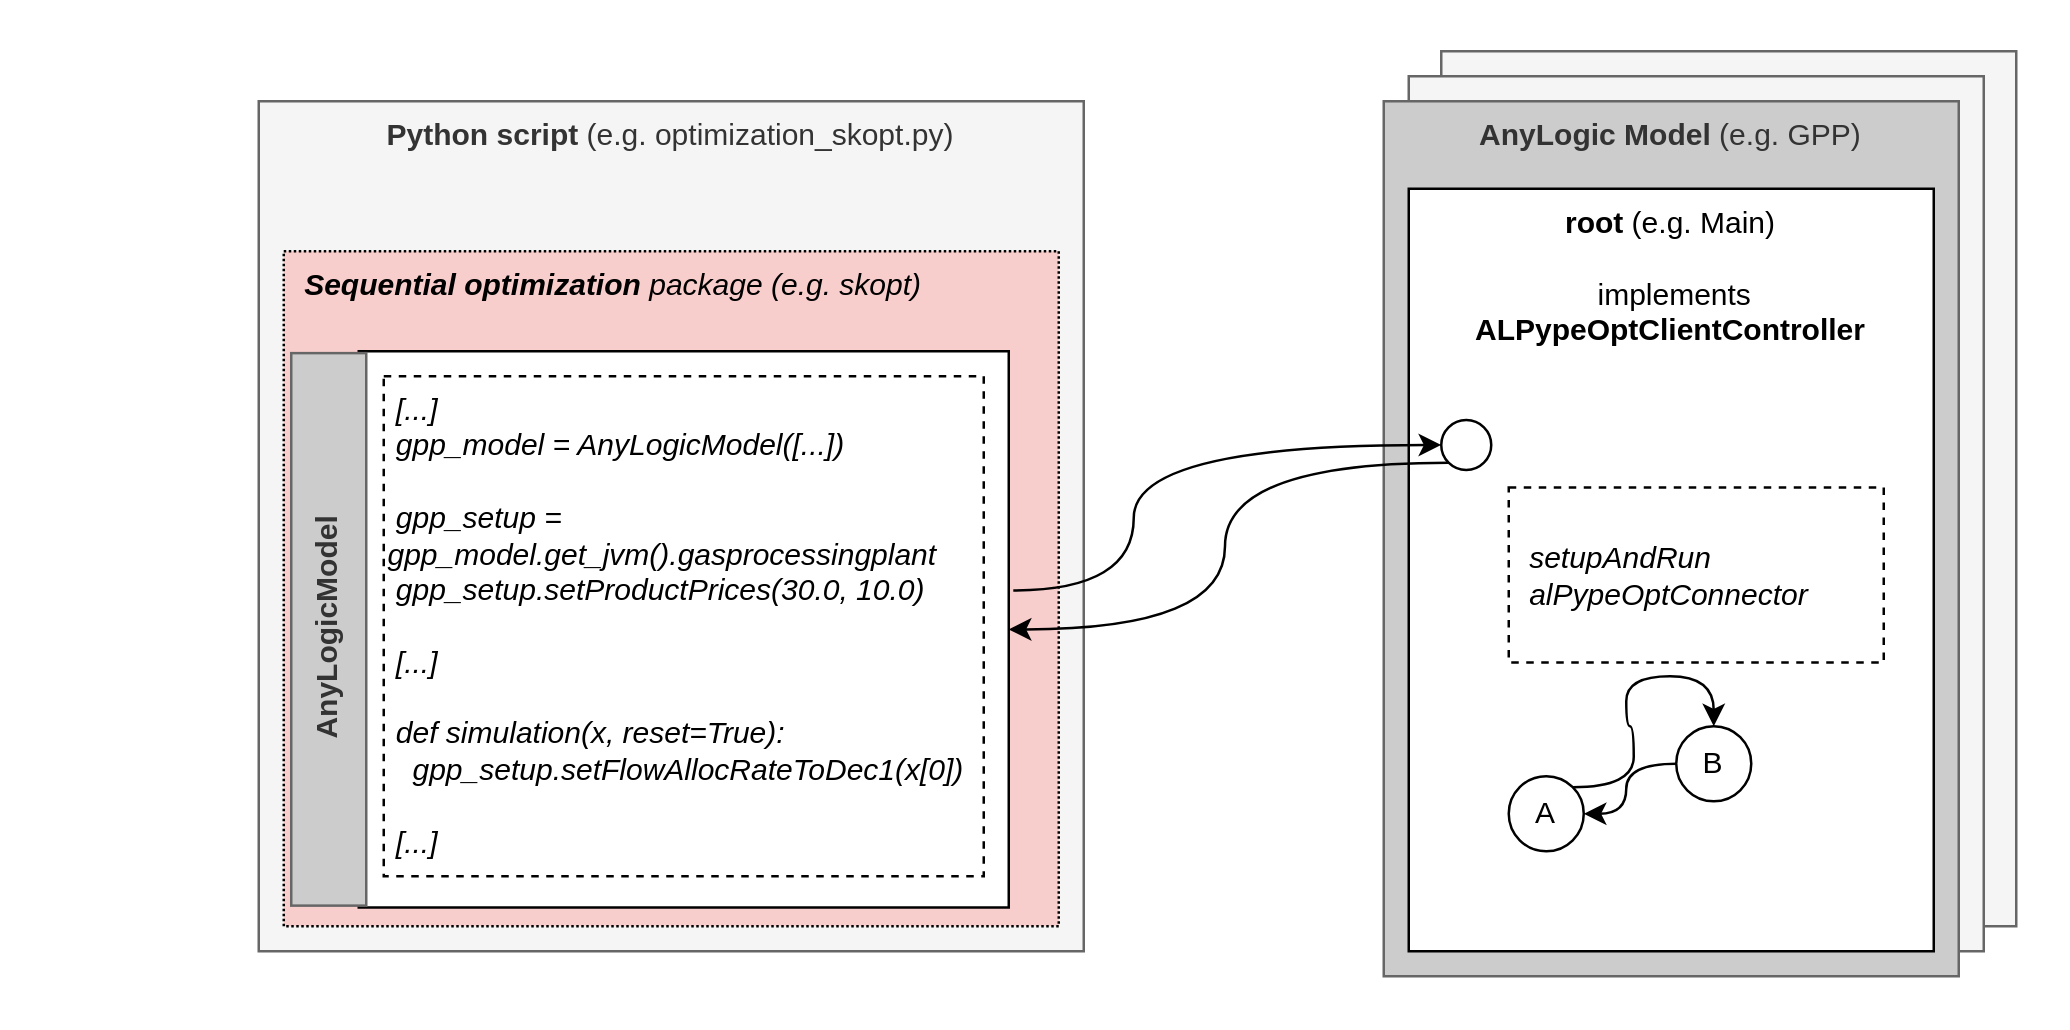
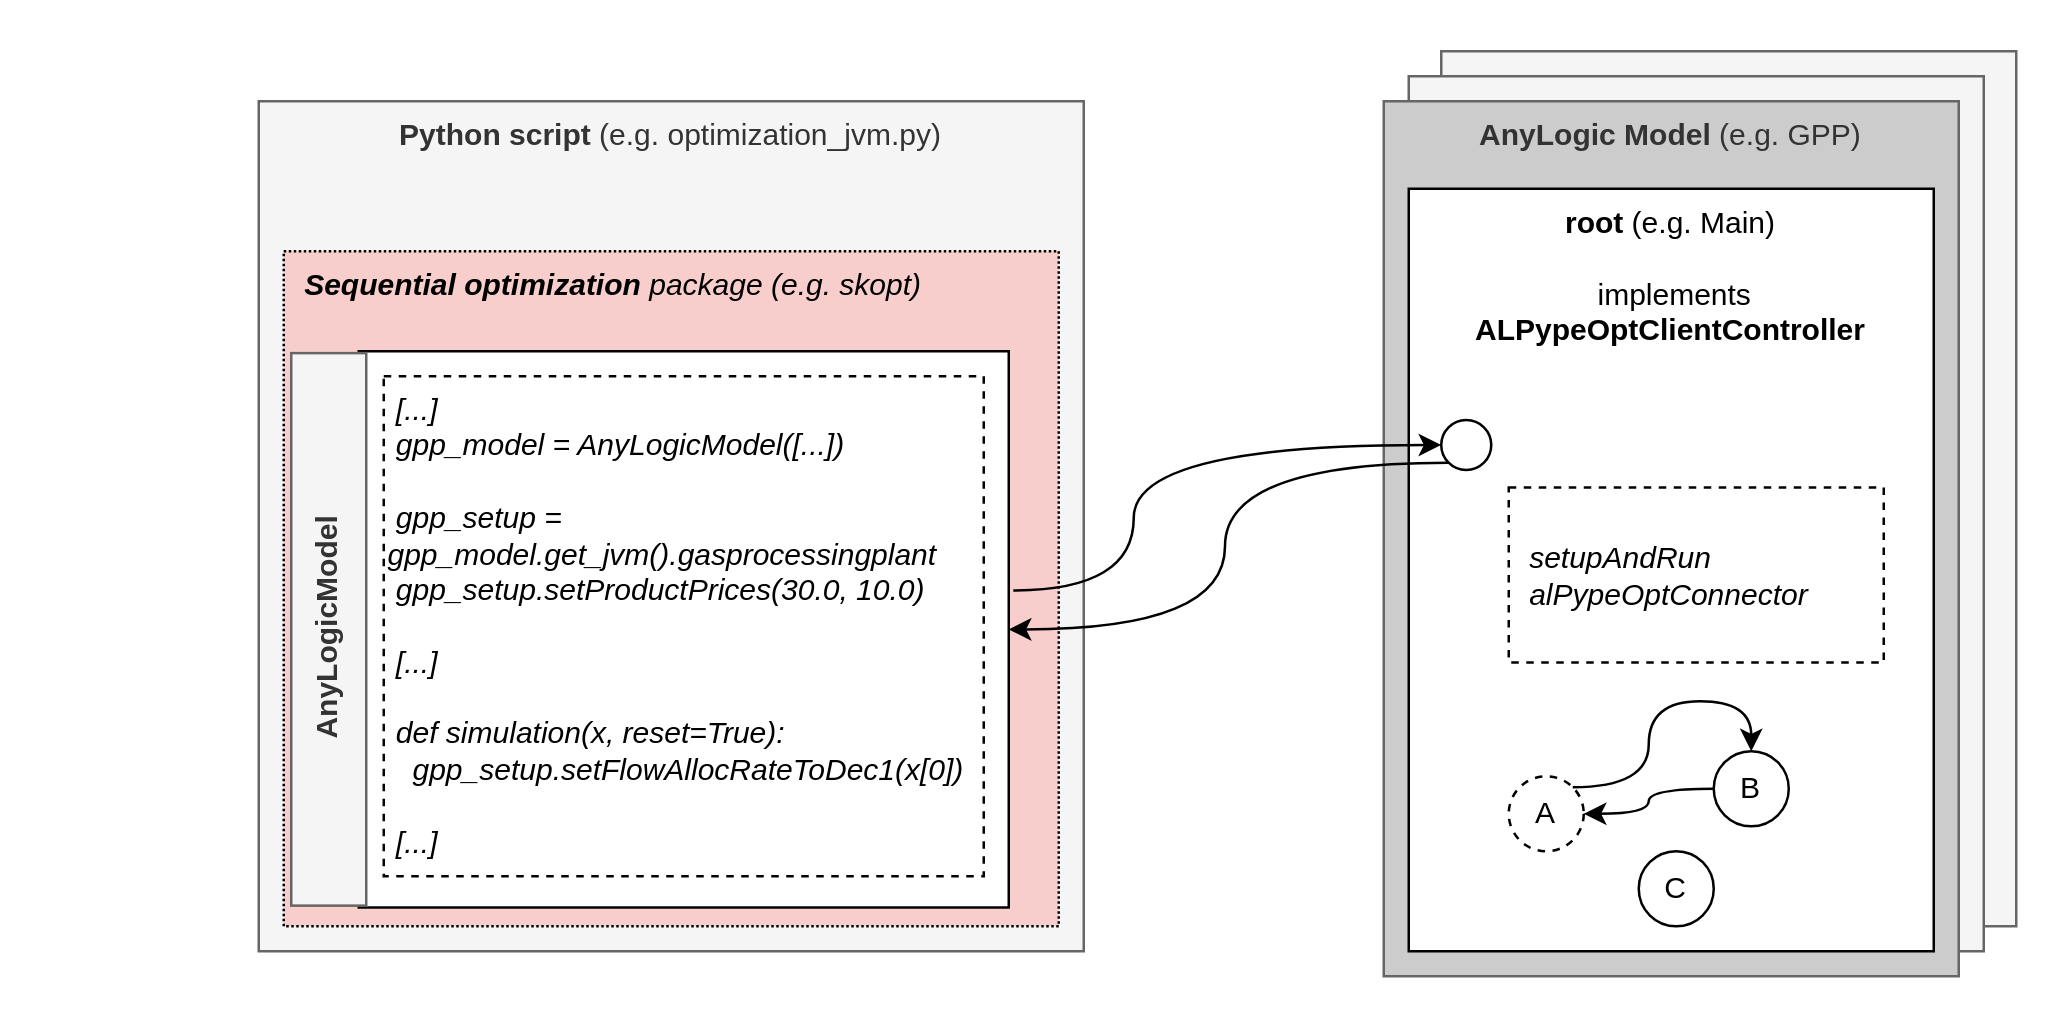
(671, 137) -> (671, 137)
(329, 629) -> (329, 629)
(1714, 764) -> (1751, 789)
(1546, 814) -> (1546, 814)
none -> (1676, 889)
